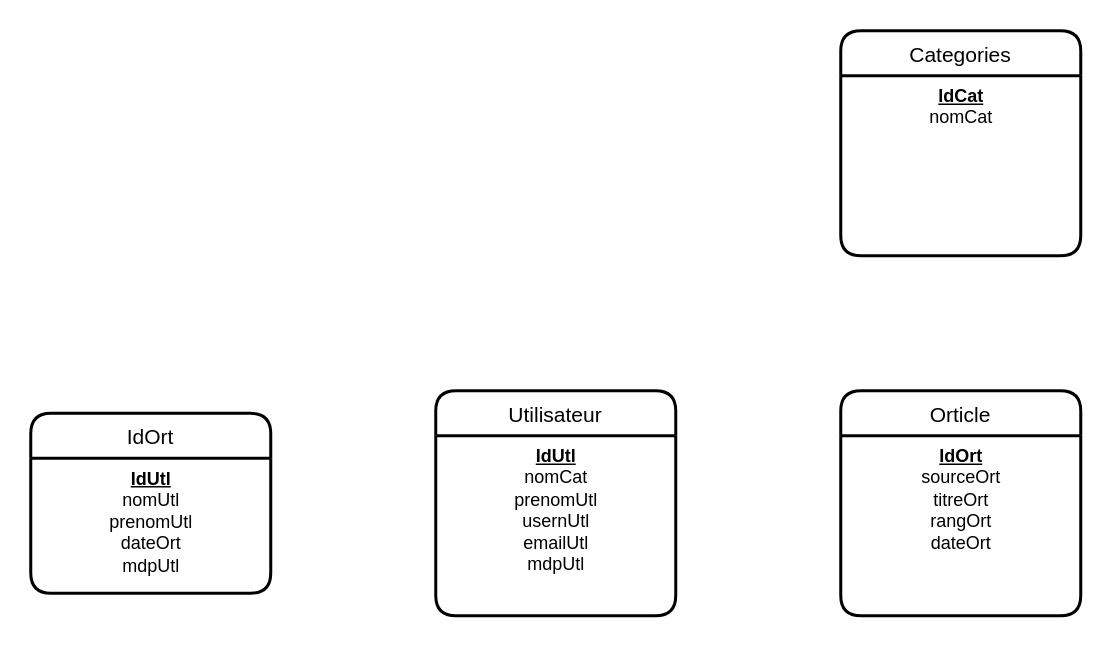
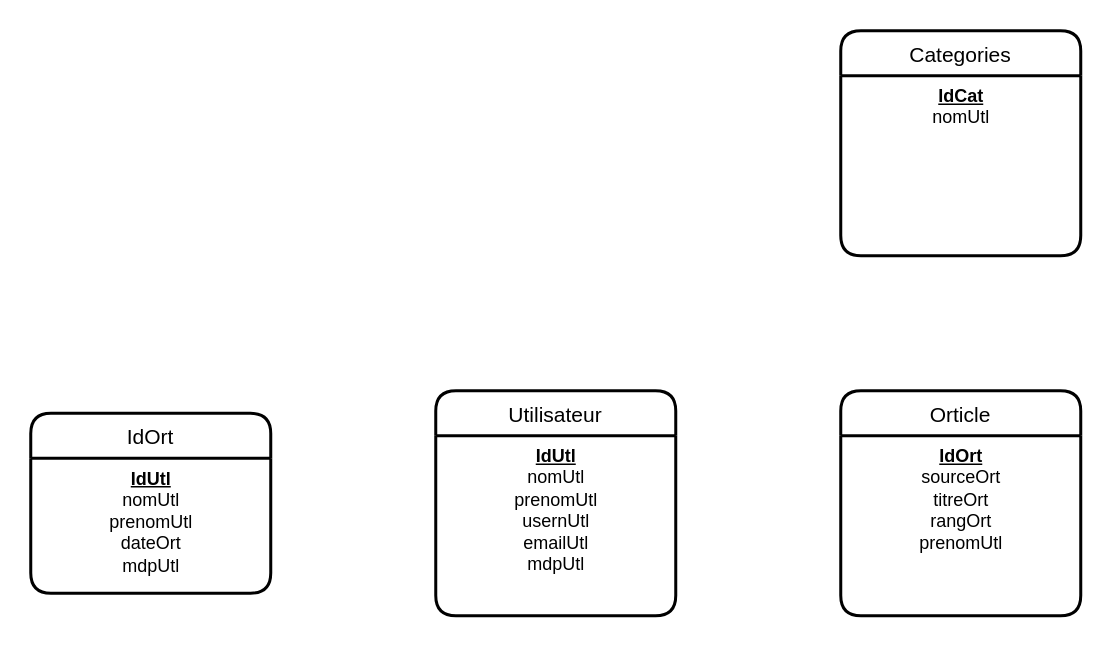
(962, 108) -> (962, 108)
(962, 500) -> (962, 500)
(557, 511) -> (557, 511)
